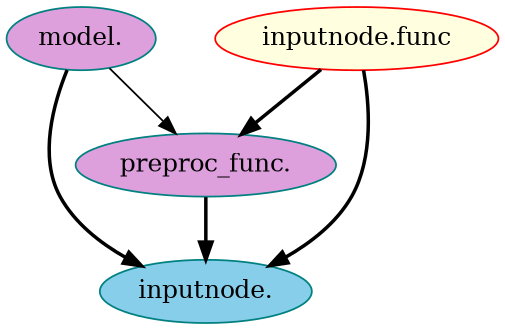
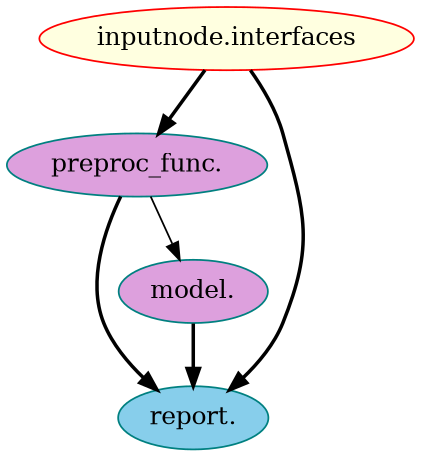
(357, 39) -> (227, 39)
(136, 95) -> (162, 220)
(206, 291) -> (193, 418)
